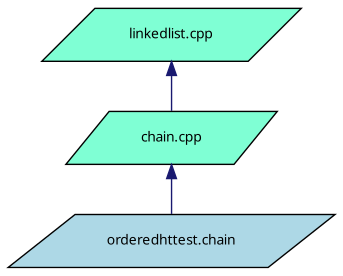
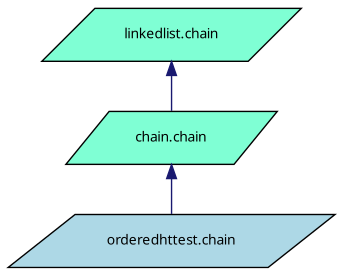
(172, 35) -> (172, 35)
(172, 138) -> (172, 138)
